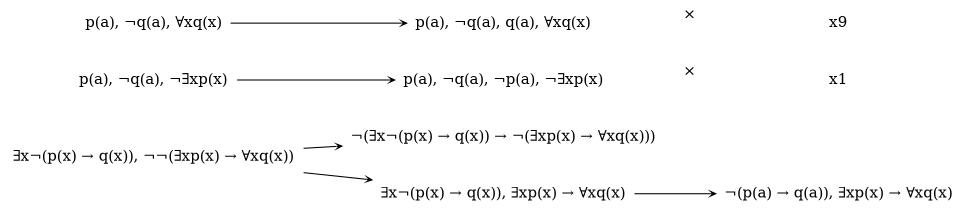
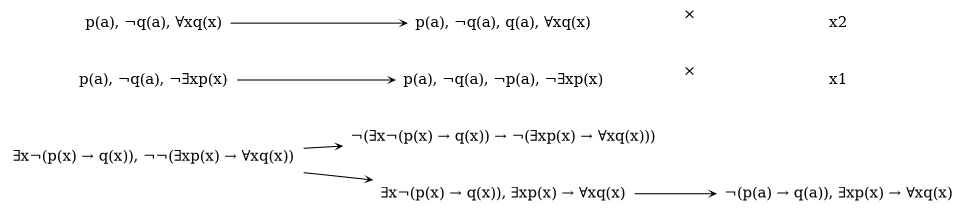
(839, 23) -> (839, 23)
